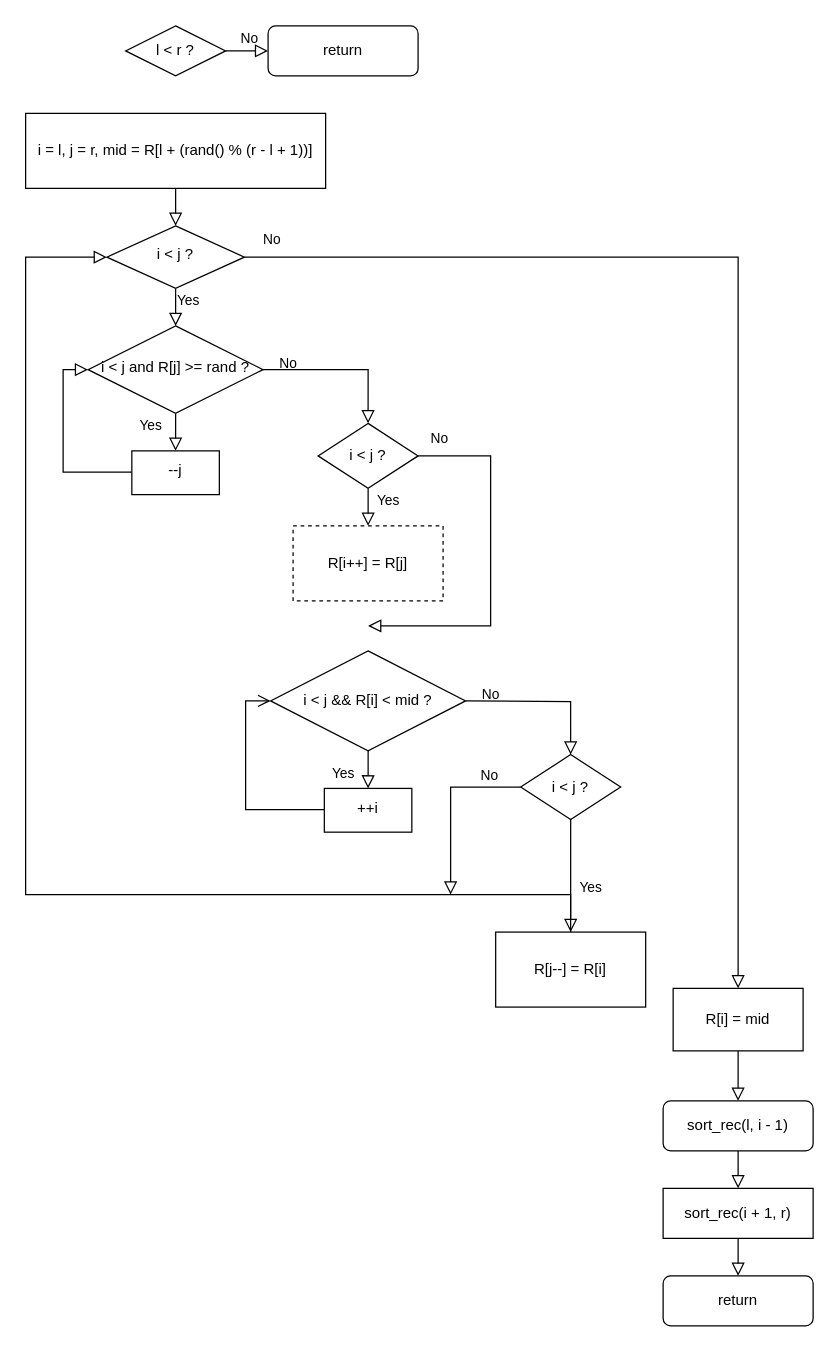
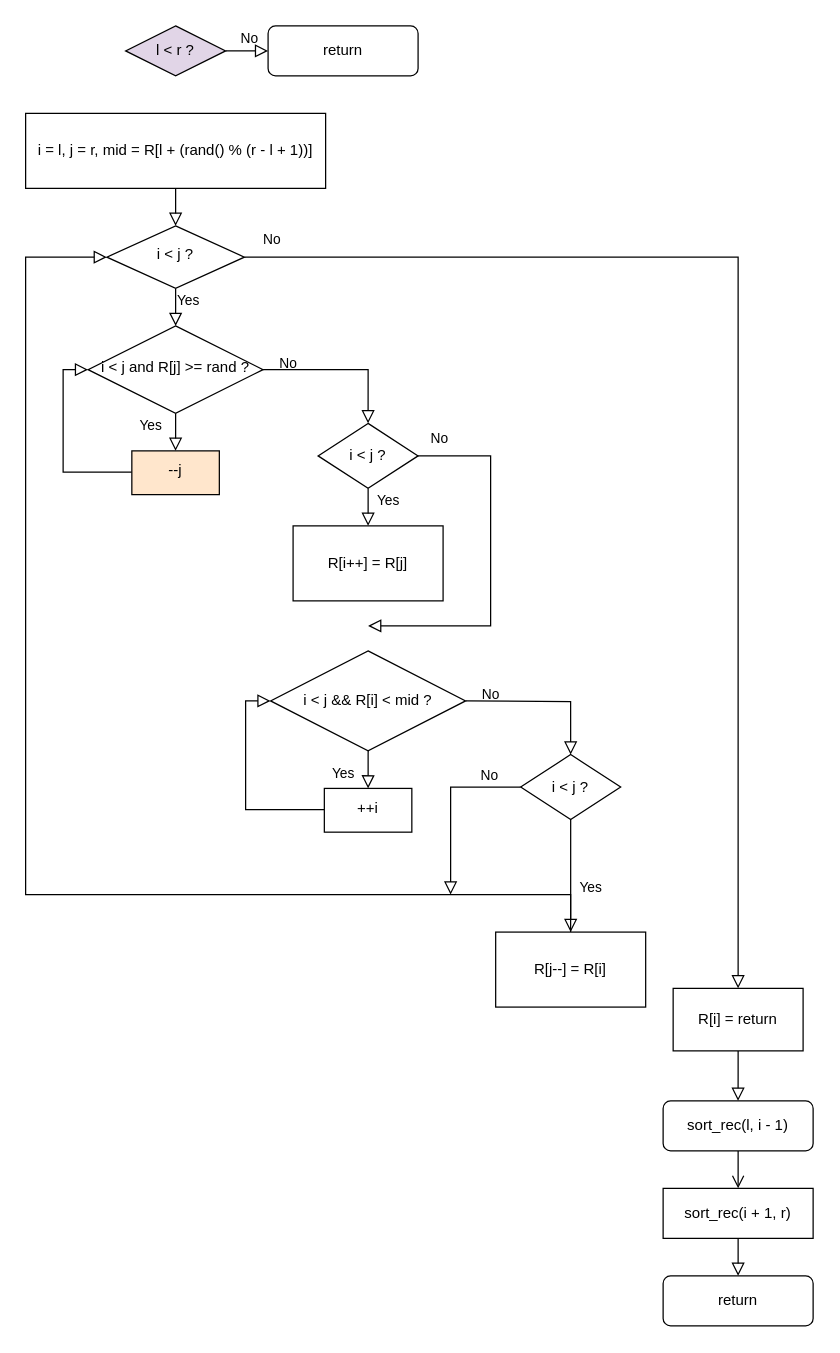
(176, 51) -> (176, 51)
(176, 473) -> (176, 473)
(368, 563) -> (368, 563)
(261, 701) -> (256, 701)
(738, 1019) -> (738, 1019)
(738, 1174) -> (738, 1179)
